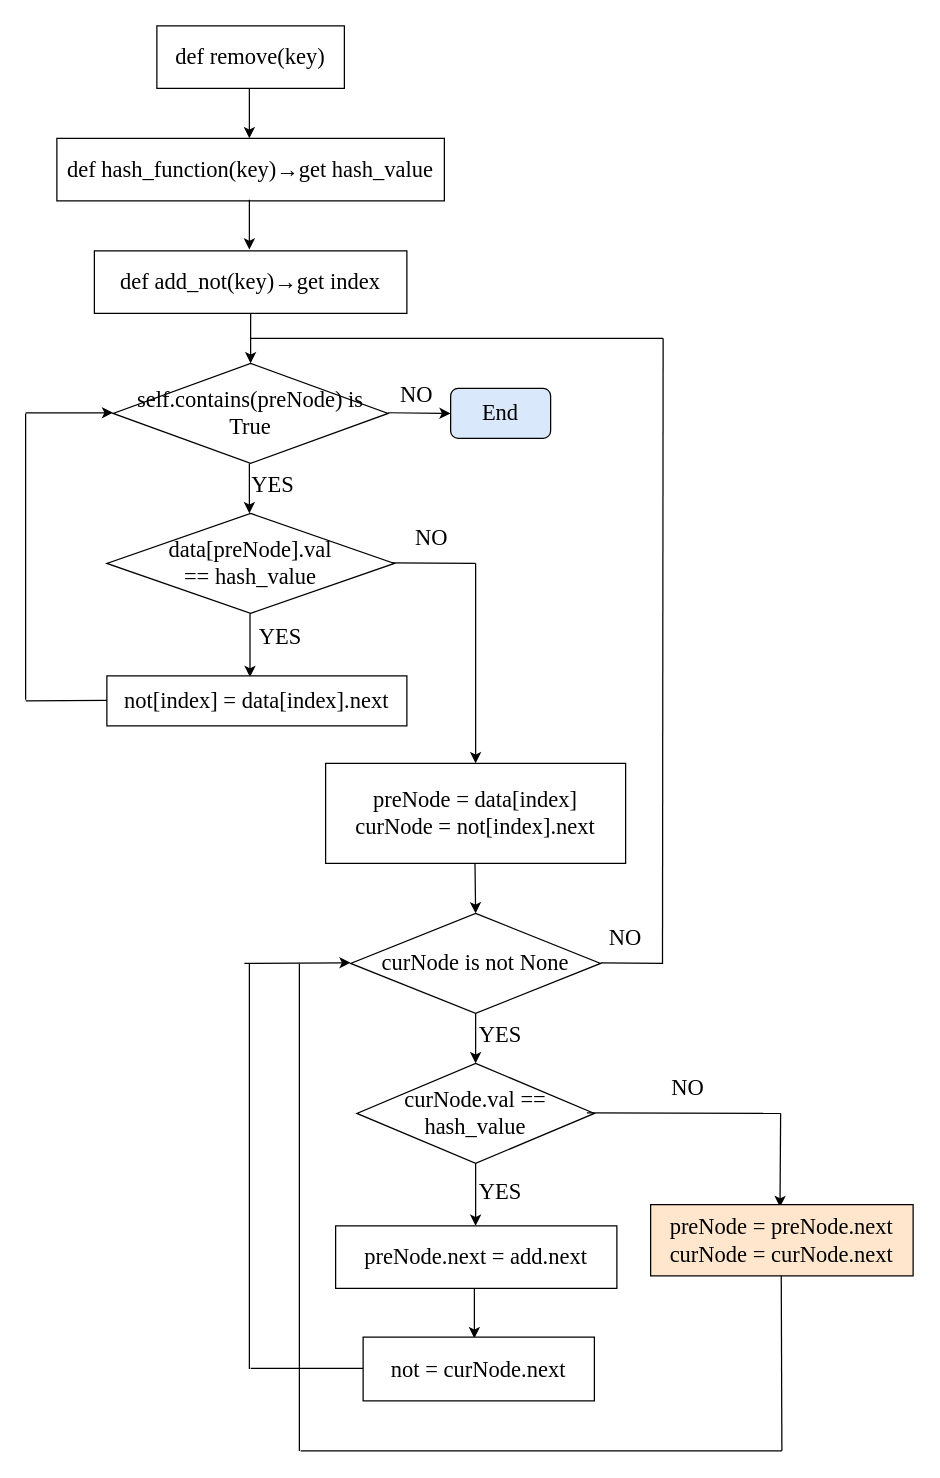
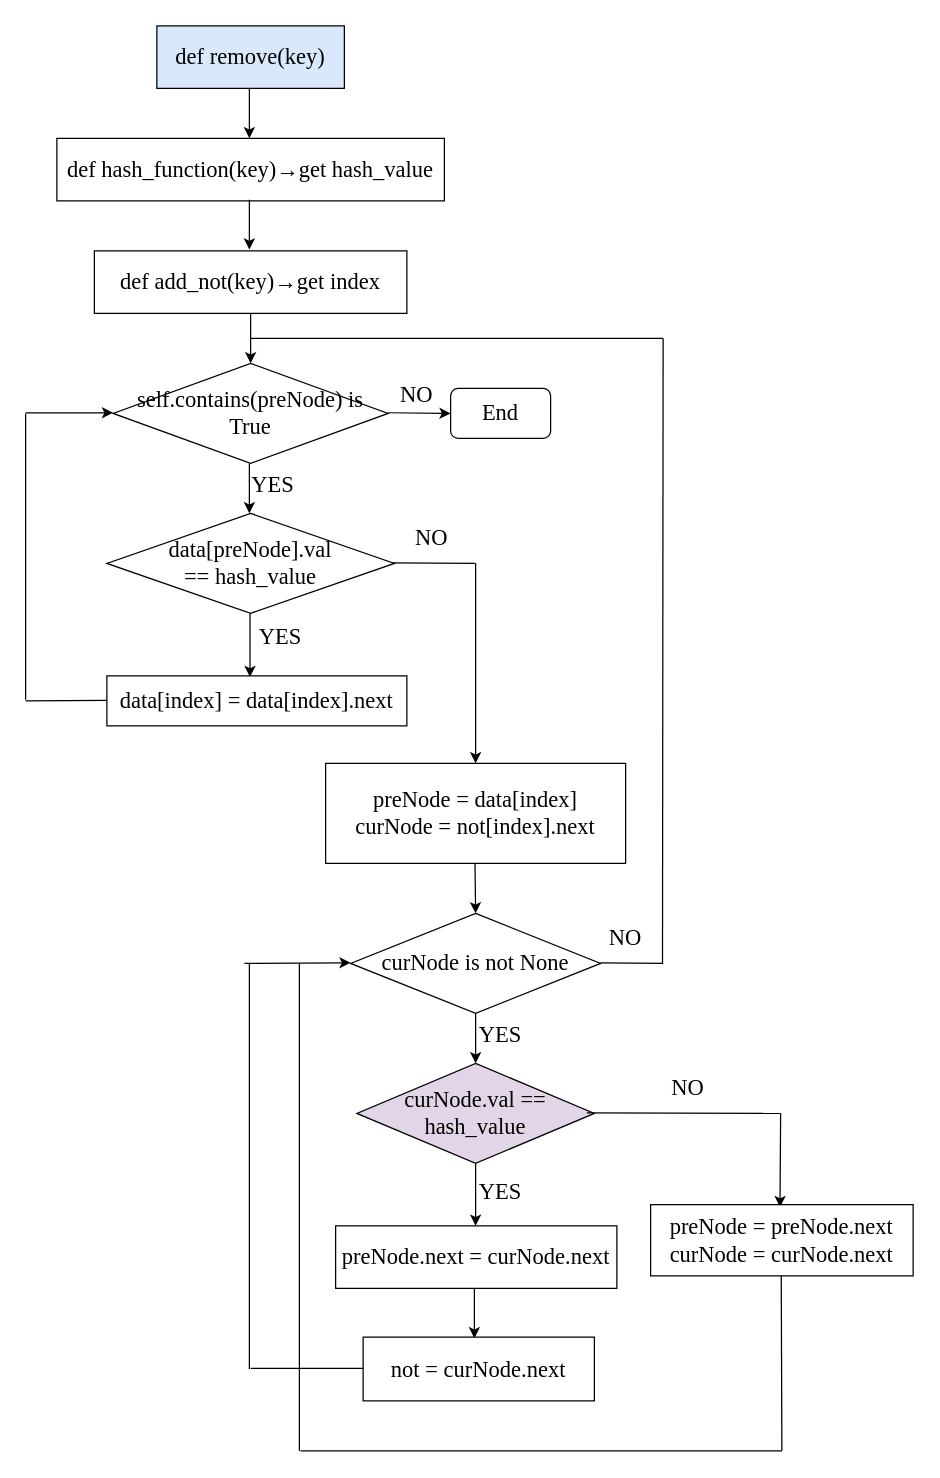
(251, 57) -> (251, 57)
(501, 413) -> (501, 413)
(257, 701) -> (257, 701)
(476, 1113) -> (476, 1113)
(782, 1240) -> (782, 1240)
(476, 1257) -> (476, 1257)
